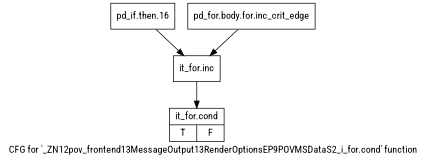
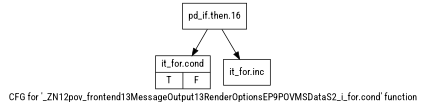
(251, 16) -> none
(197, 91) -> (202, 39)
